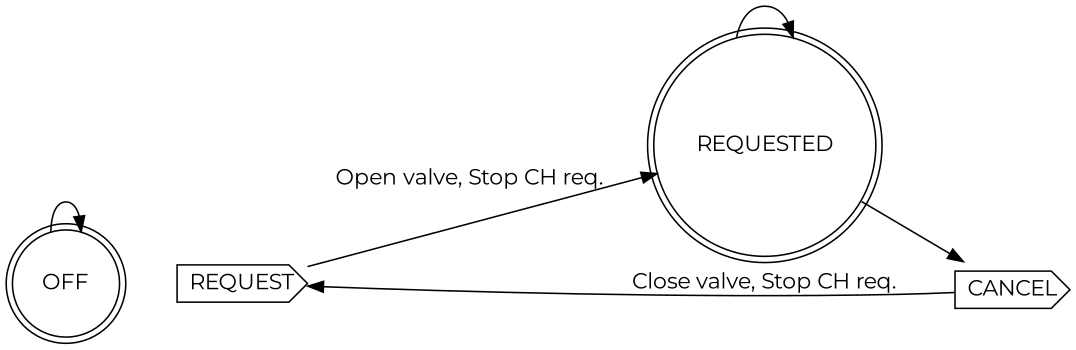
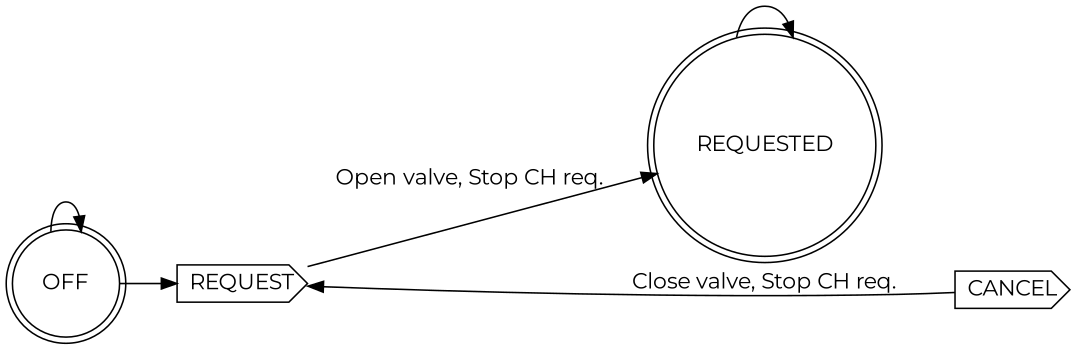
(906, 228) -> none
none -> (141, 284)
